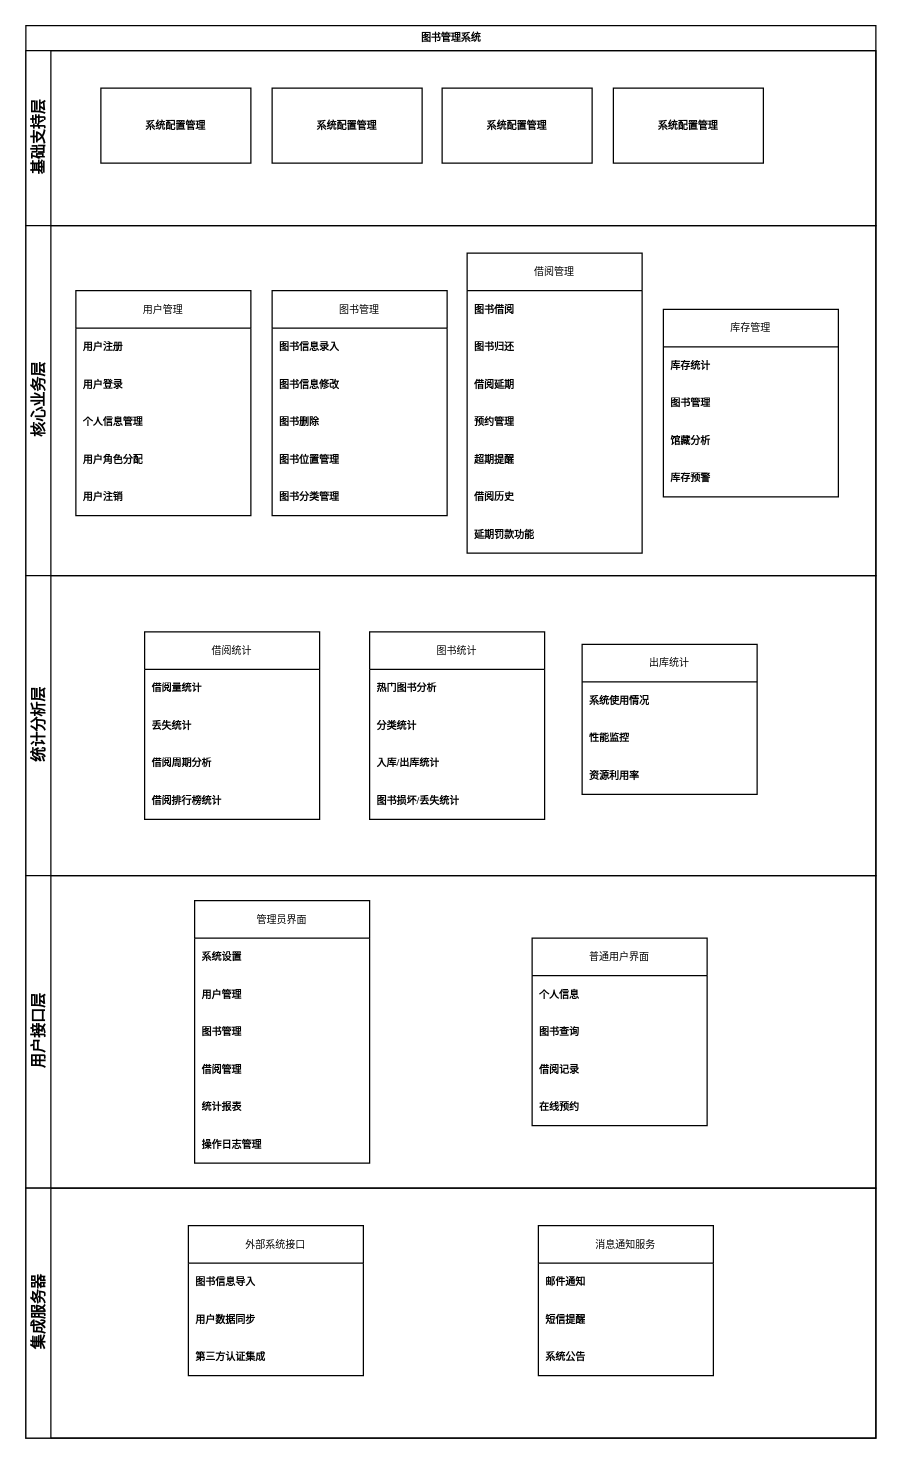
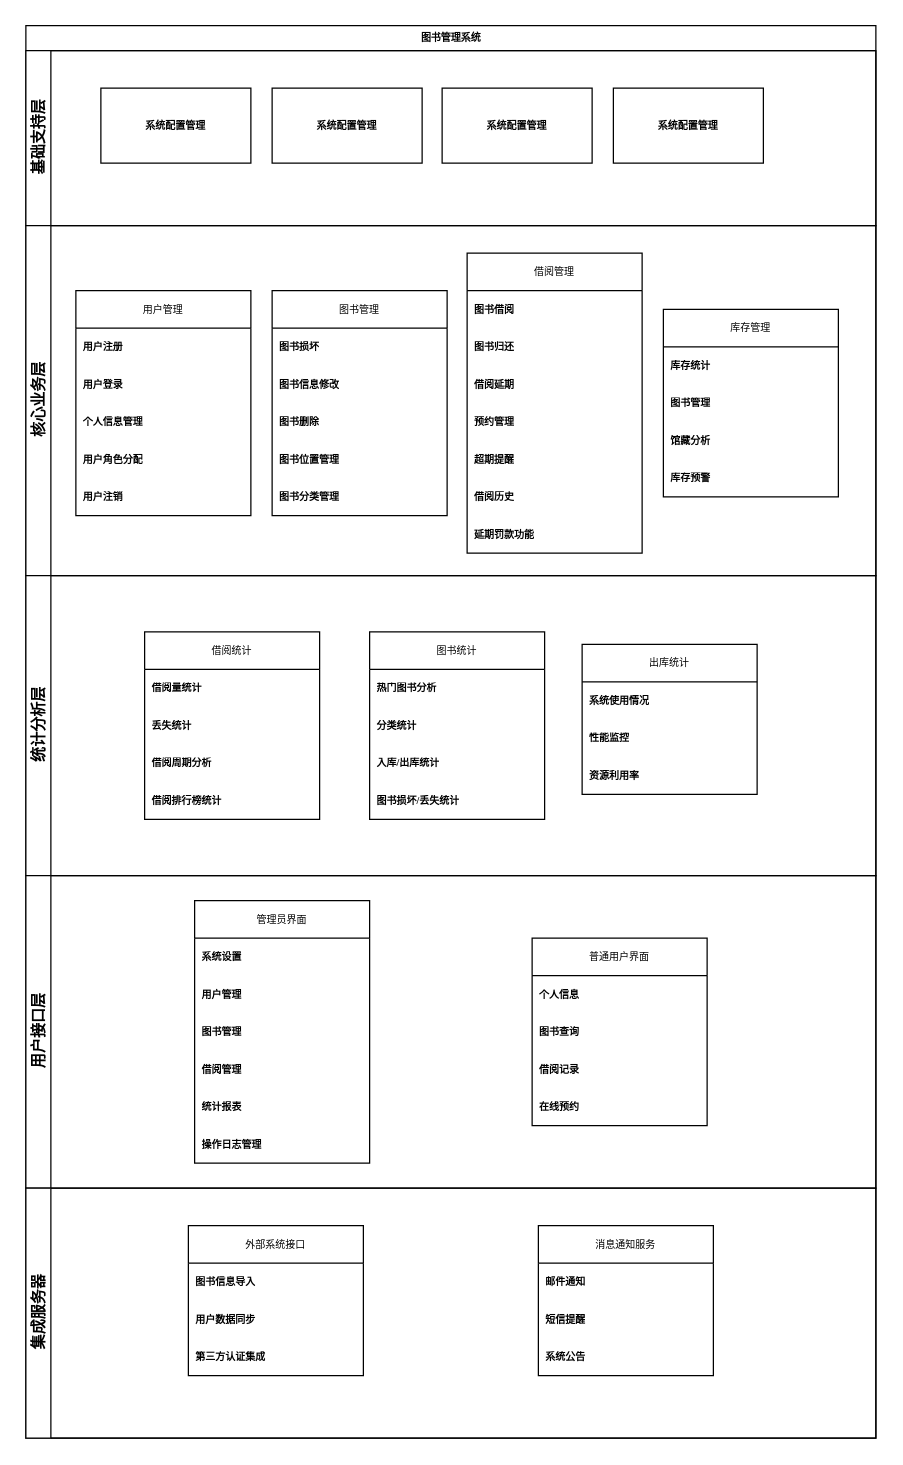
(309, 347) -> (299, 347)
